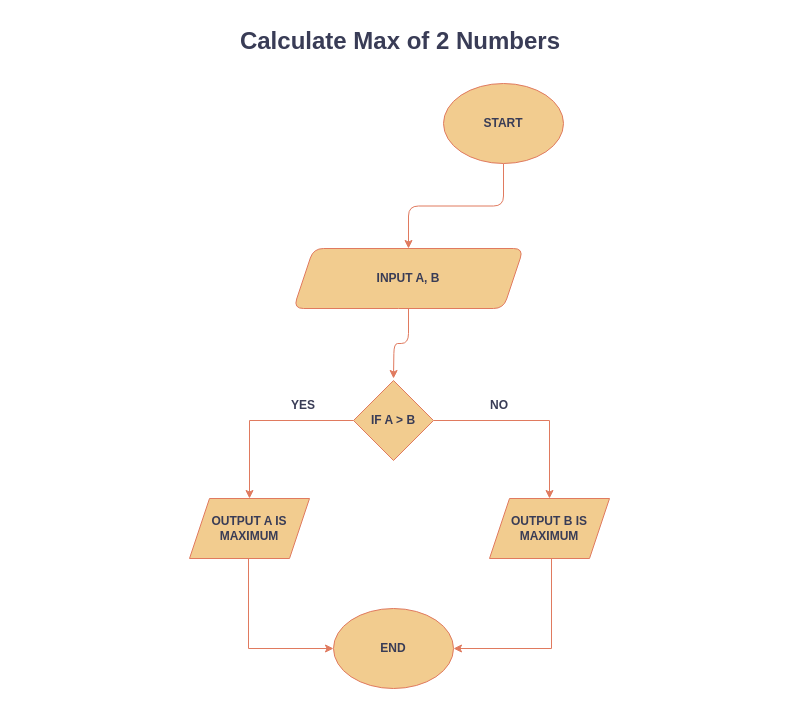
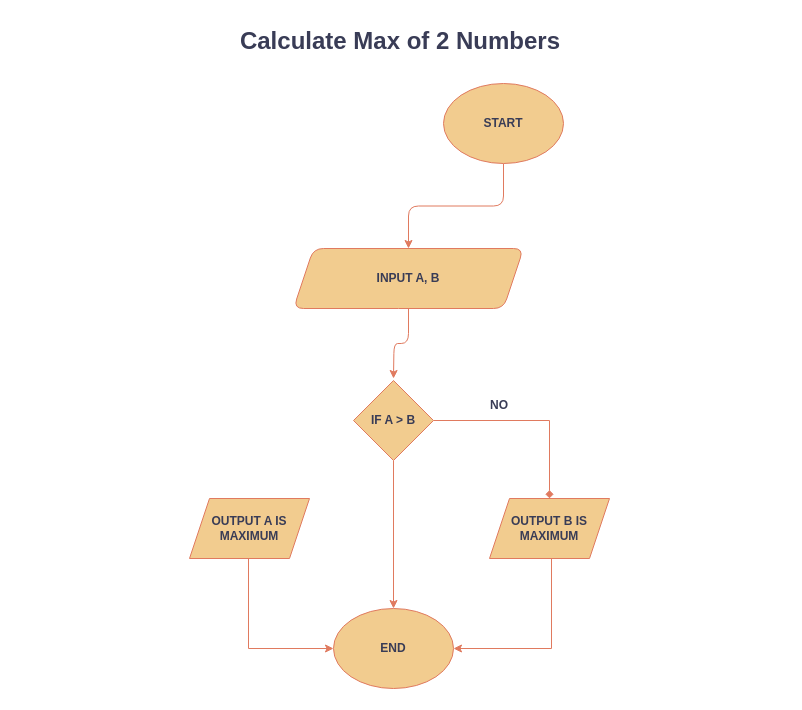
(304, 406) -> none
(267, 421) -> (394, 531)
(550, 490) -> (550, 489)
